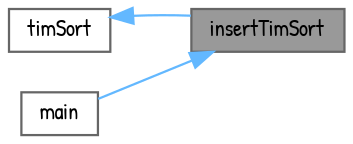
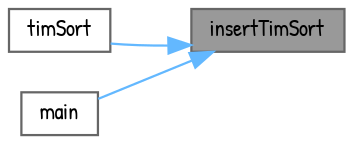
(162, 15) -> (139, 45)
